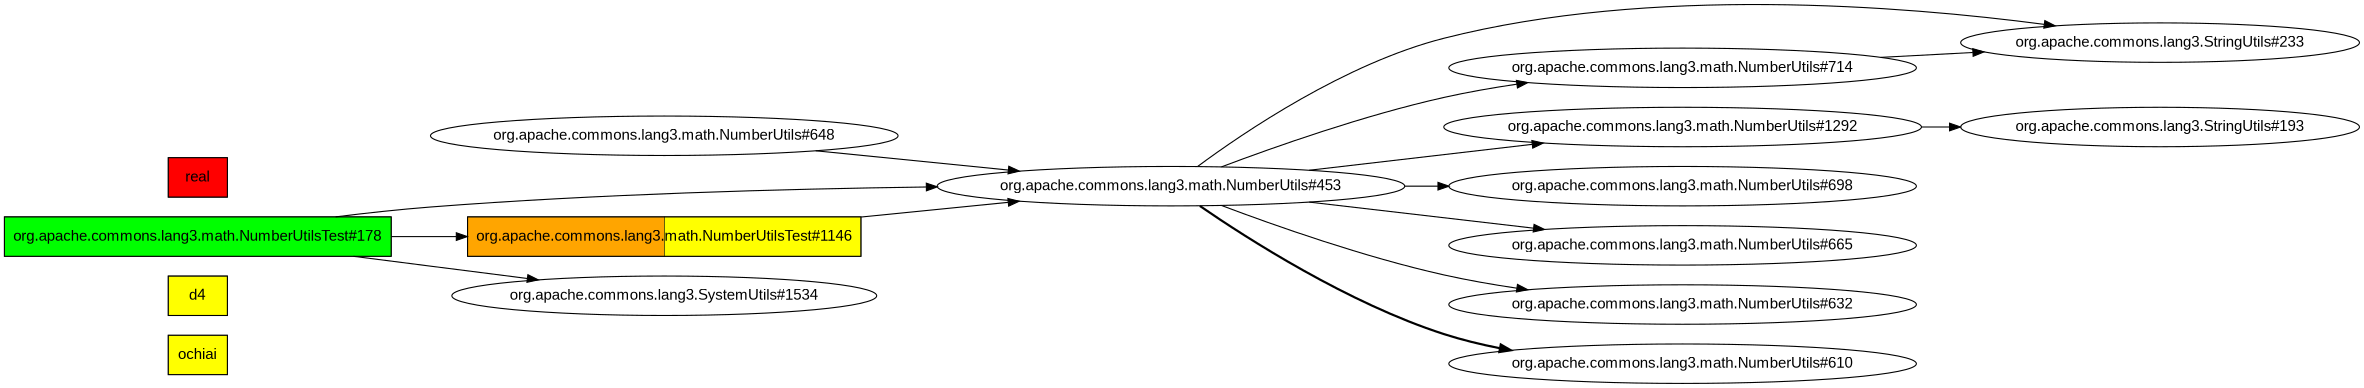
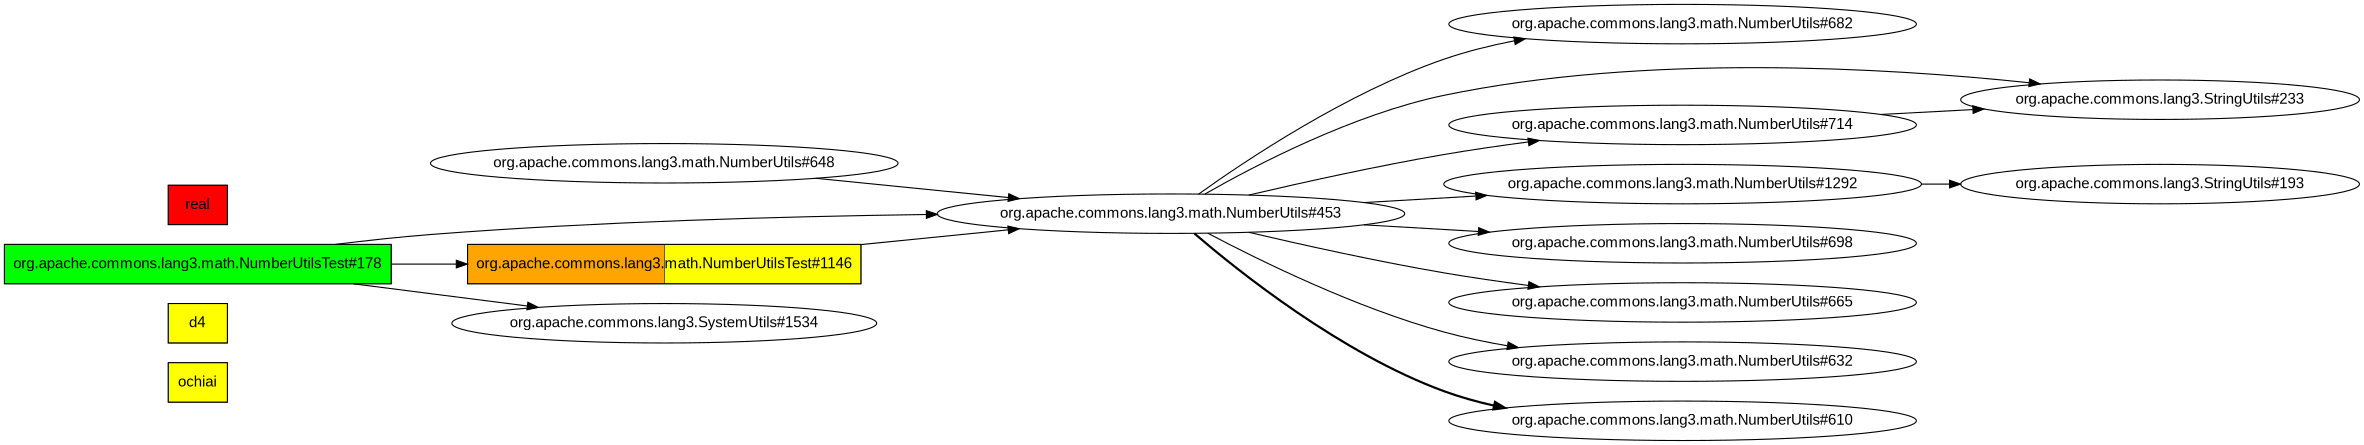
none -> (1683, 24)
